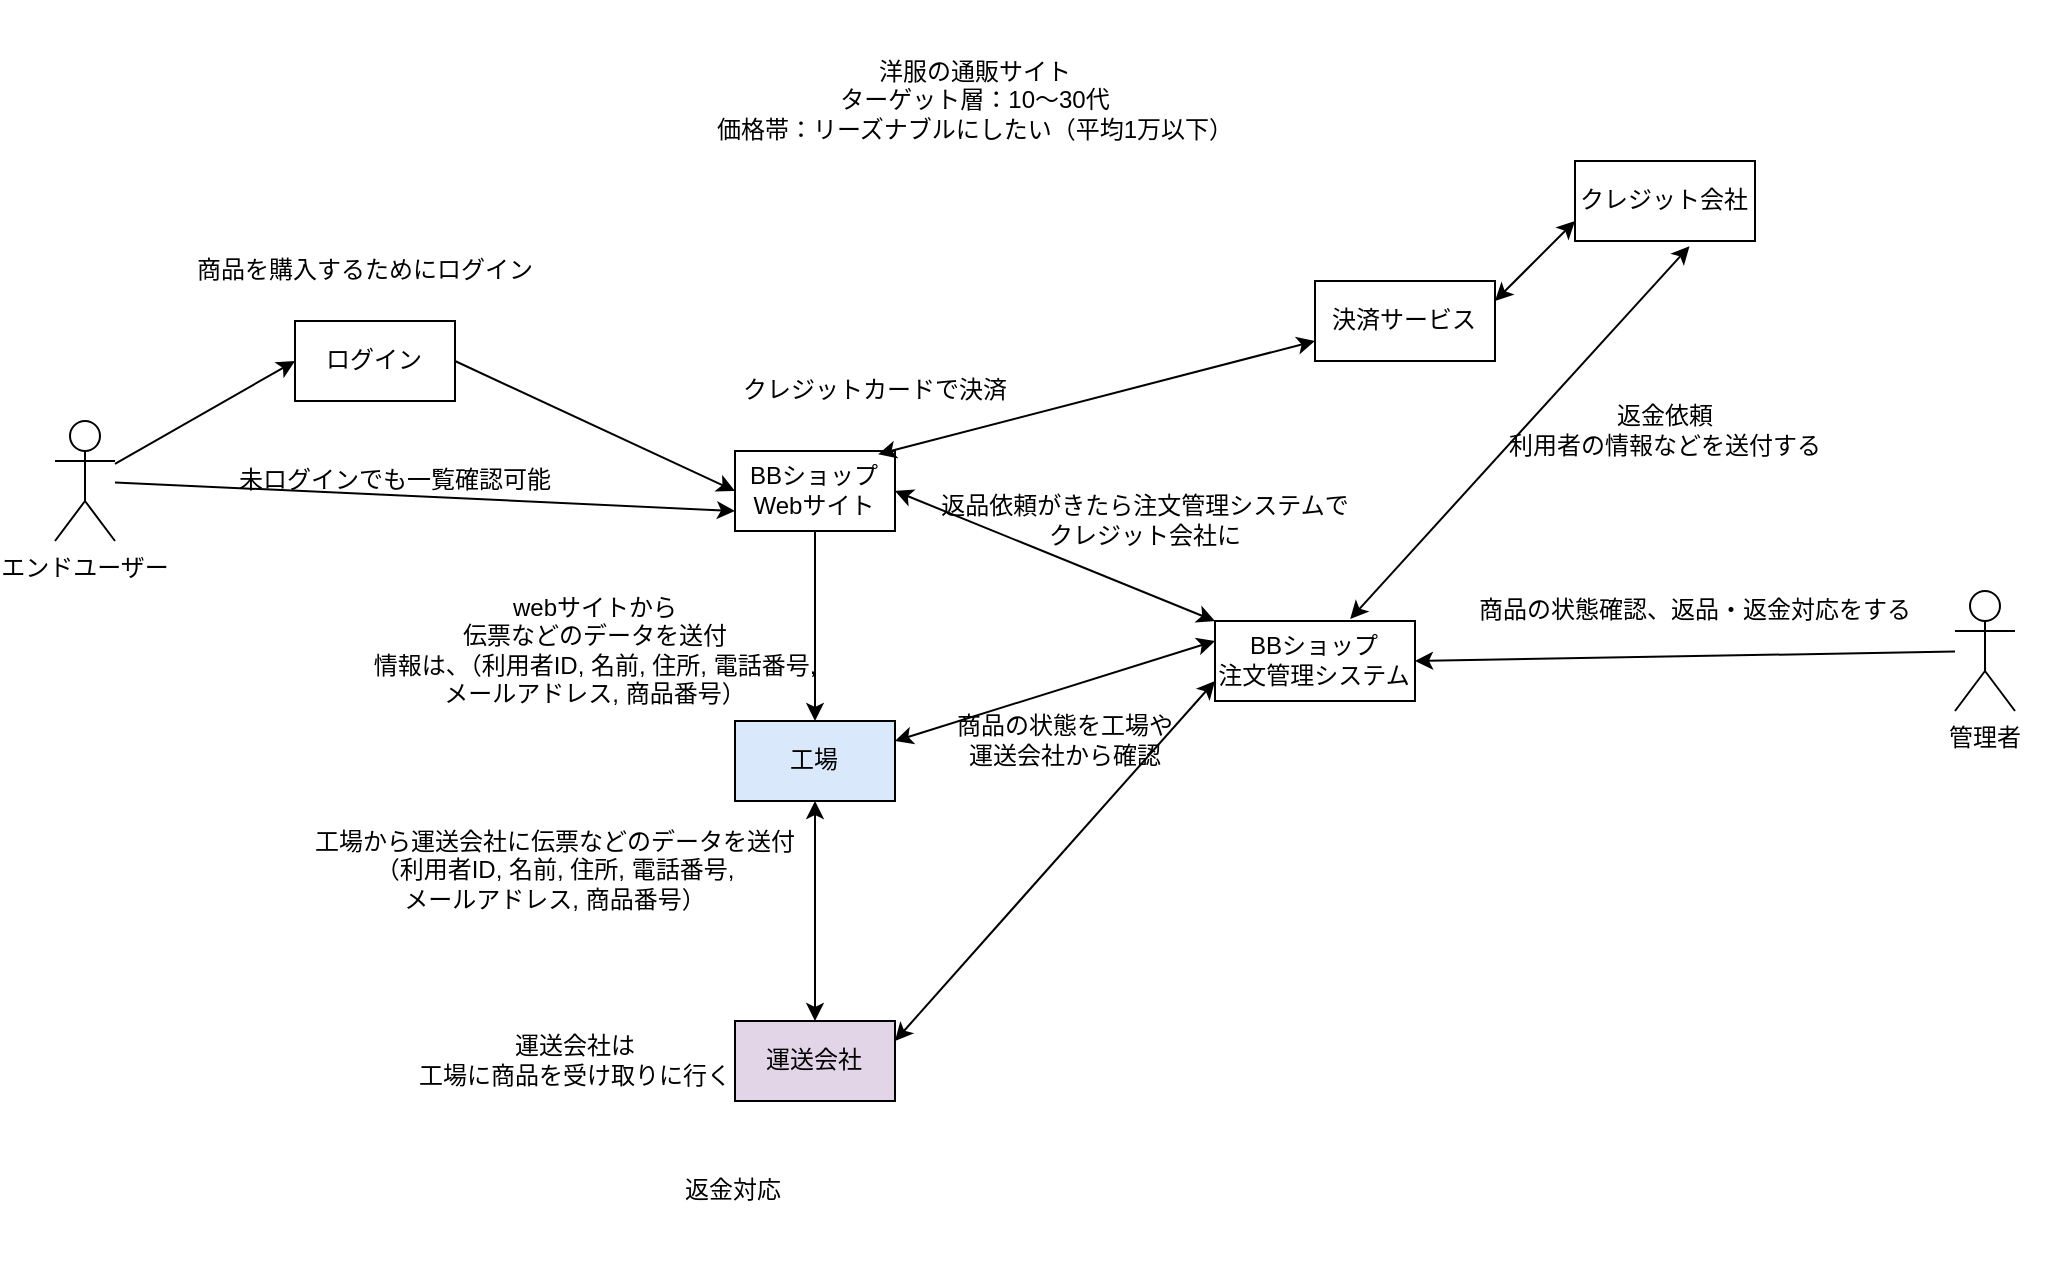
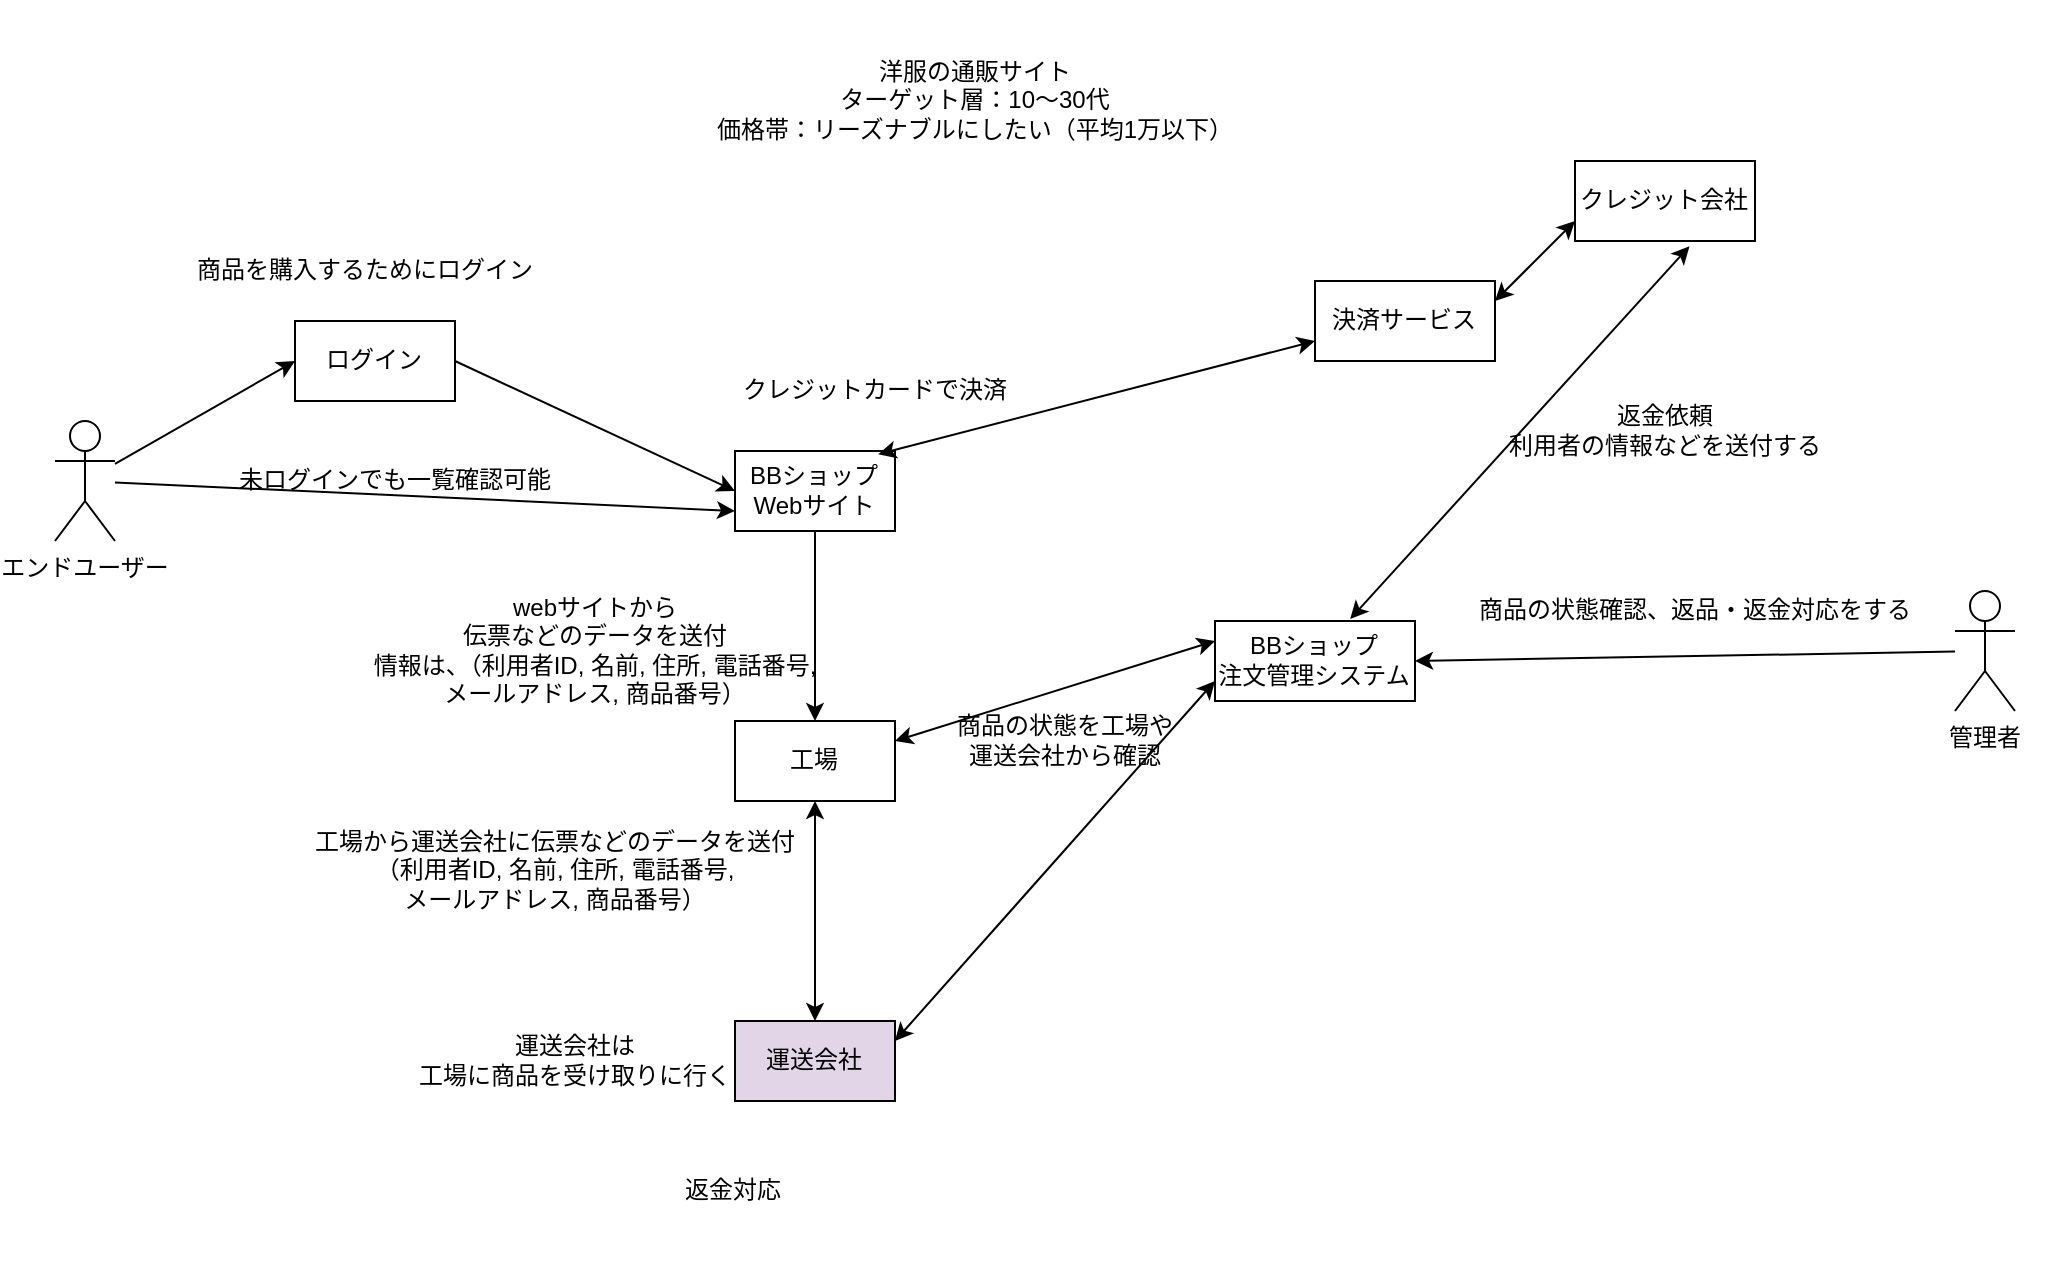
(1145, 521) -> none
(1055, 556) -> none
(815, 761) -> (815, 761)
